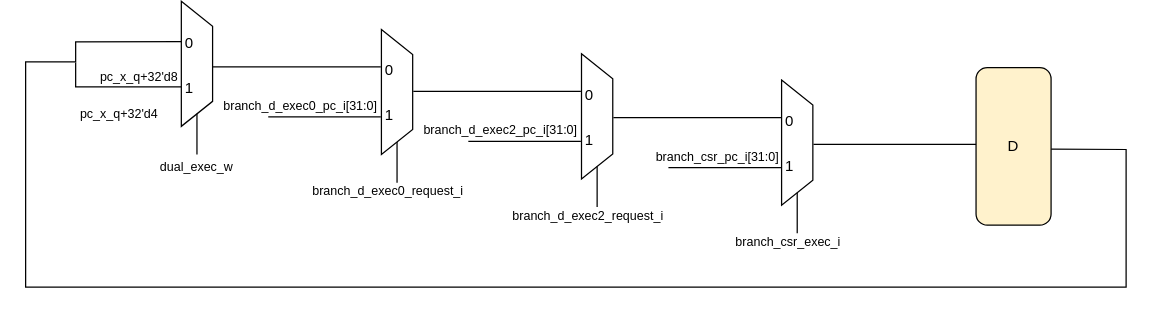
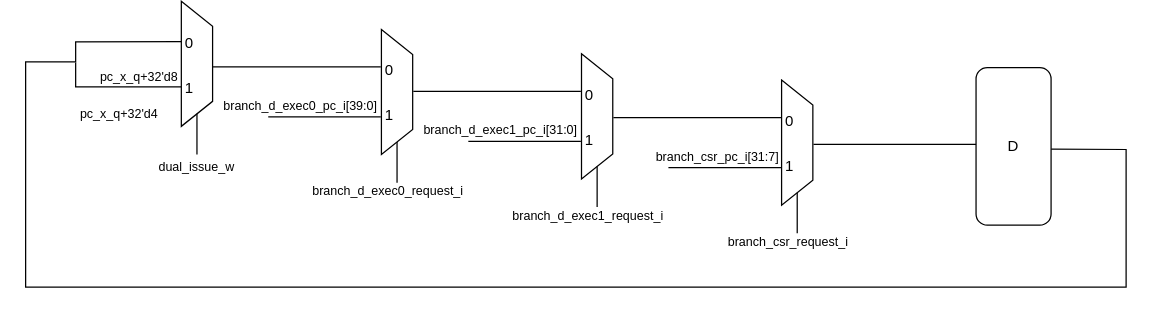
(301, 106) -> (301, 106)
(501, 129) -> (501, 129)
(1013, 146) -> (1013, 146)
(718, 157) -> (718, 157)
(197, 167) -> (197, 167)
(588, 216) -> (588, 216)
(788, 242) -> (788, 242)
